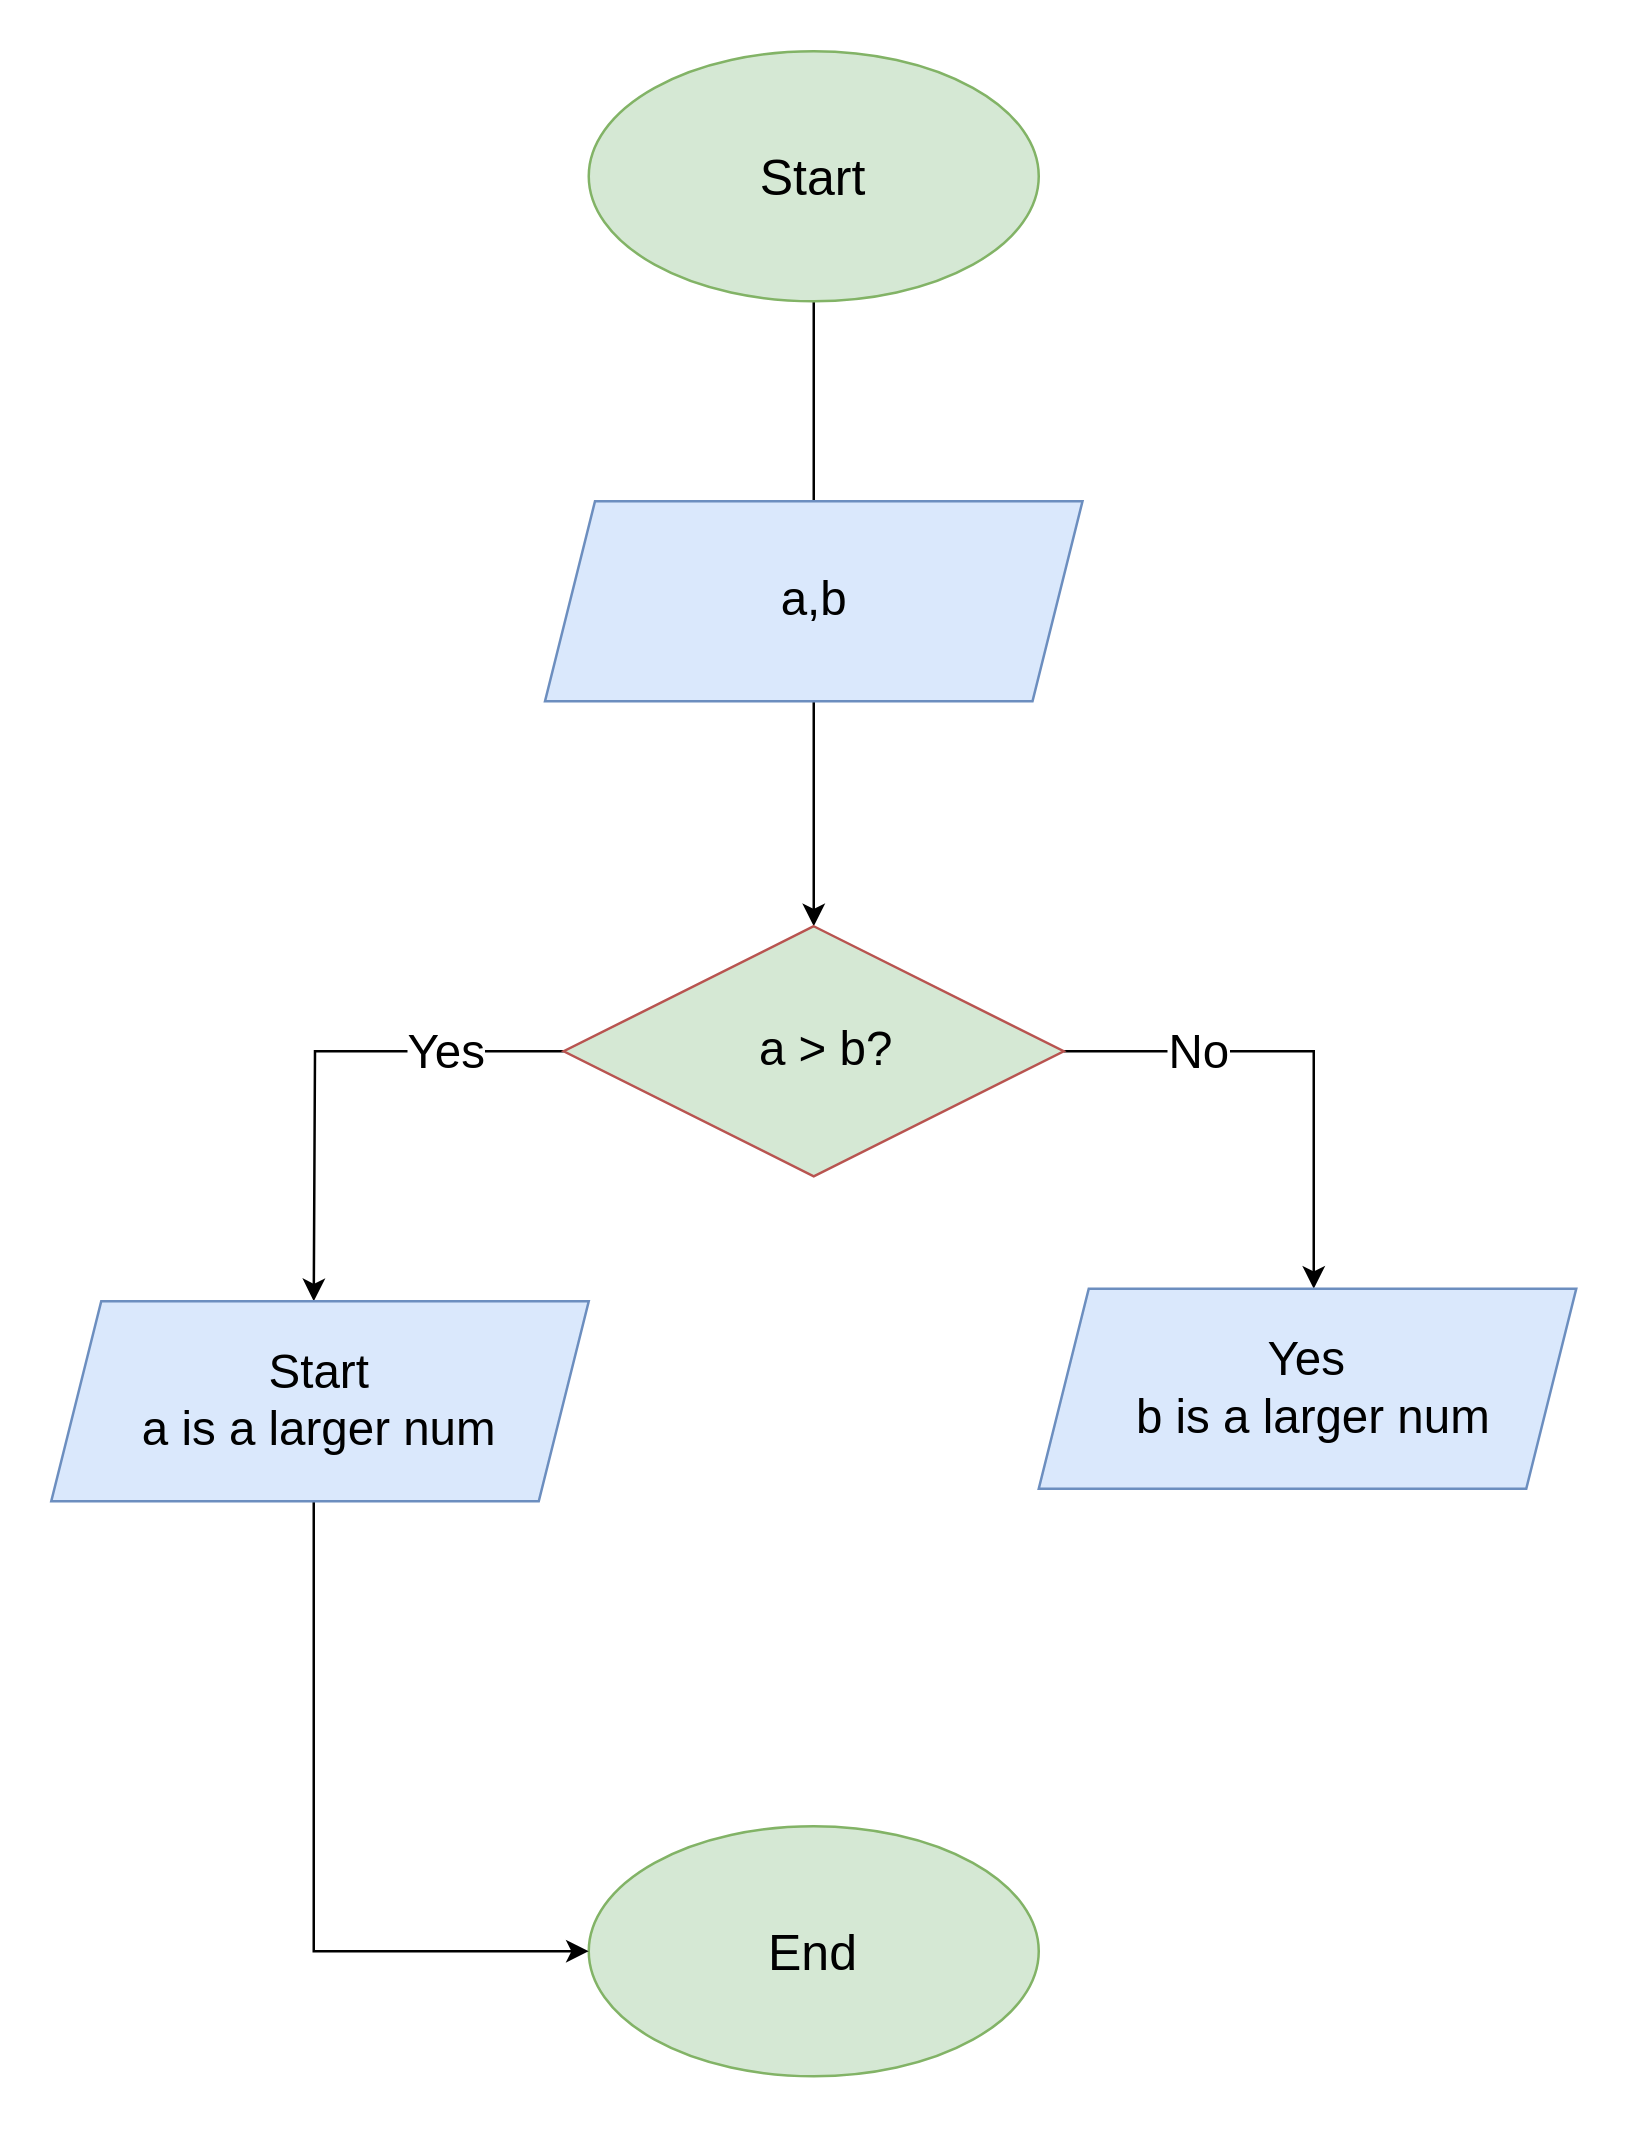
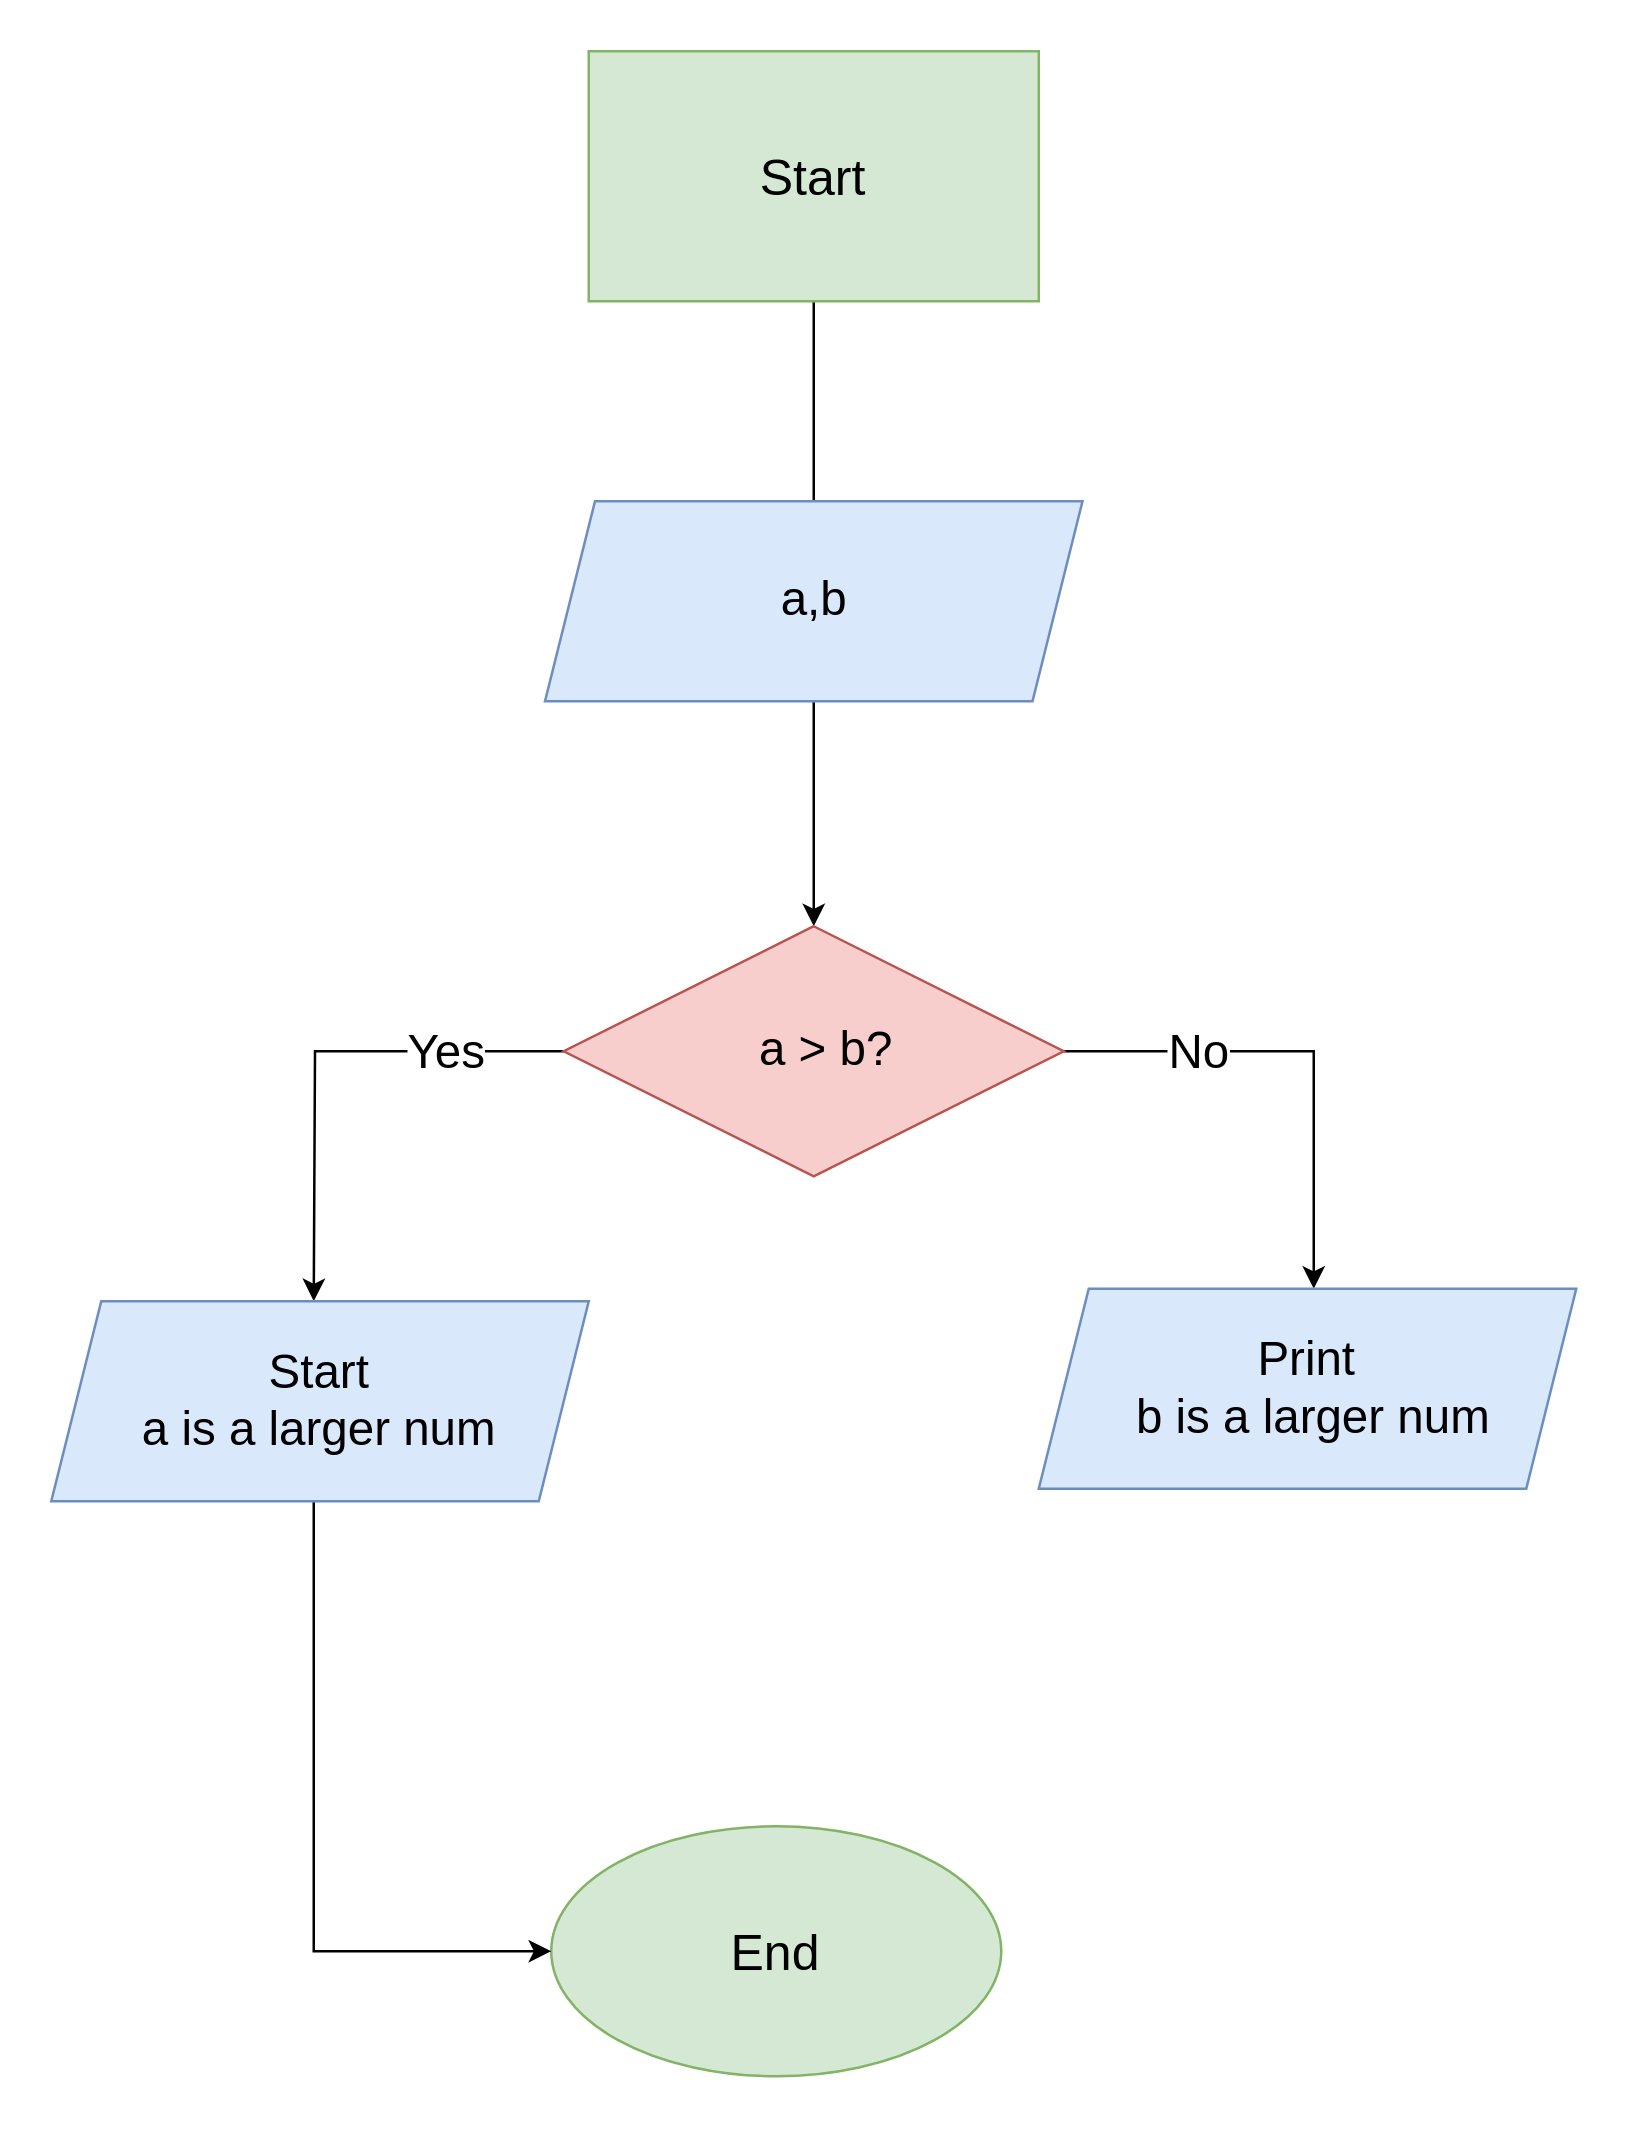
(814, 176) -> (814, 176)
(814, 1051) -> (814, 1051)
(1308, 1389) -> (1308, 1389)
(814, 1951) -> (776, 1951)
